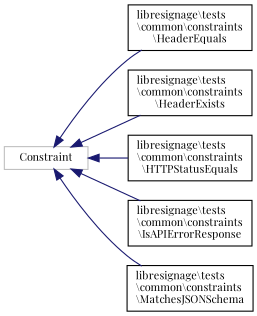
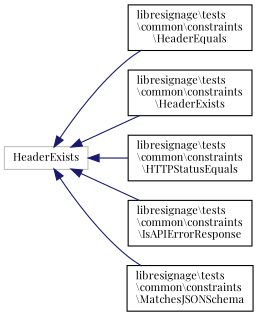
(46, 158) -> (46, 158)
